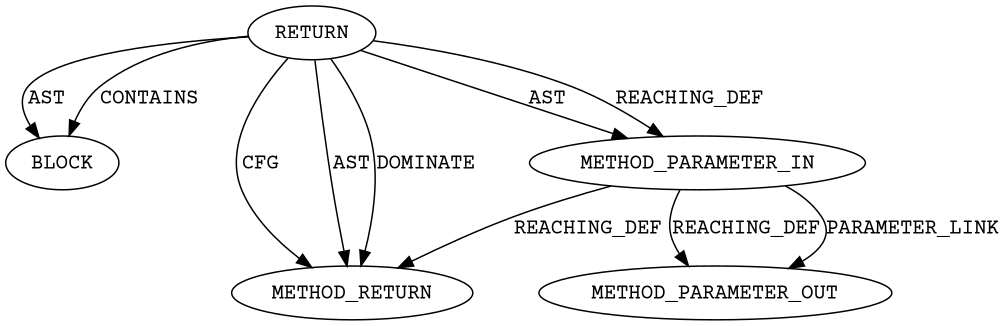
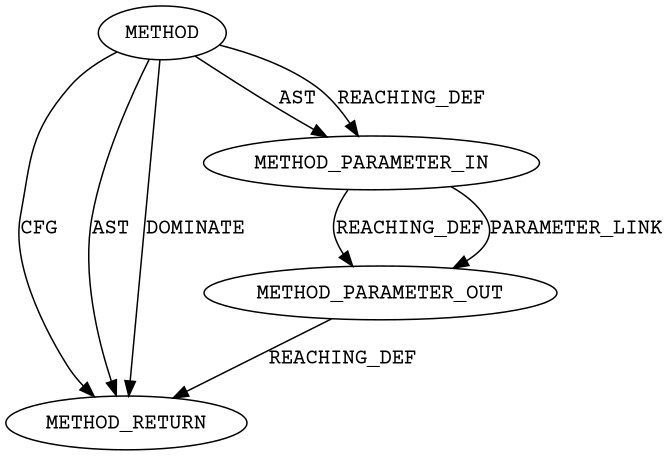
(312, 33) -> (162, 33)
(62, 163) -> none
(509, 218) -> (259, 355)
